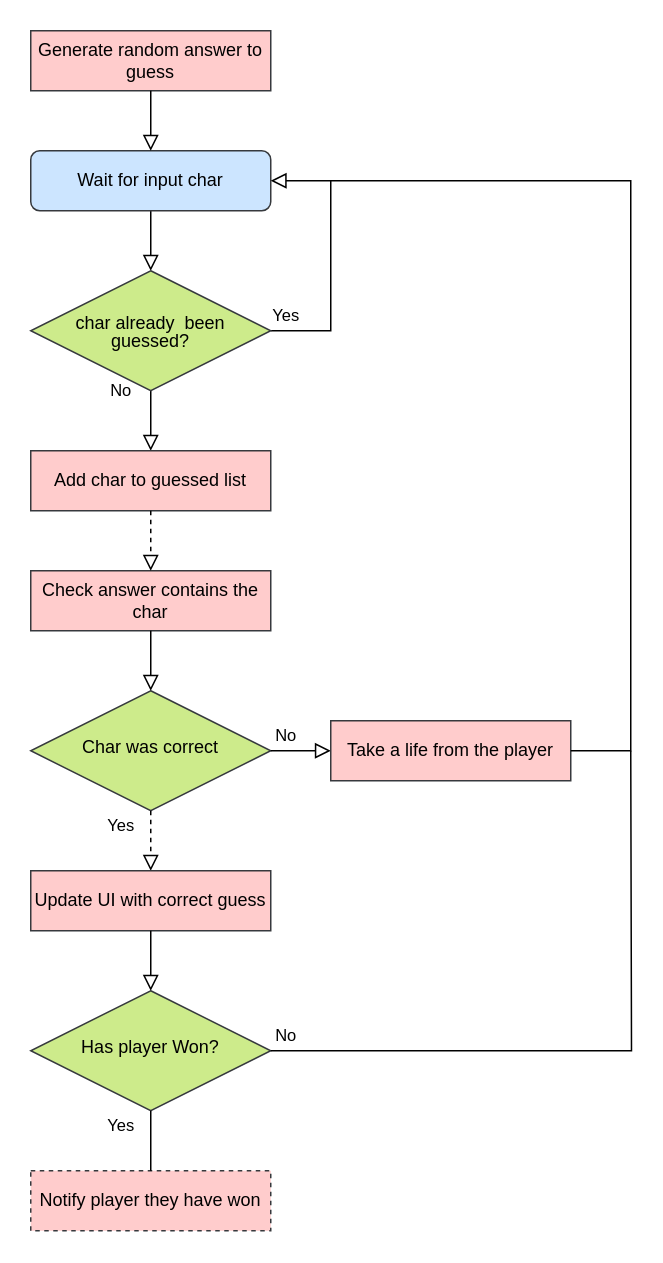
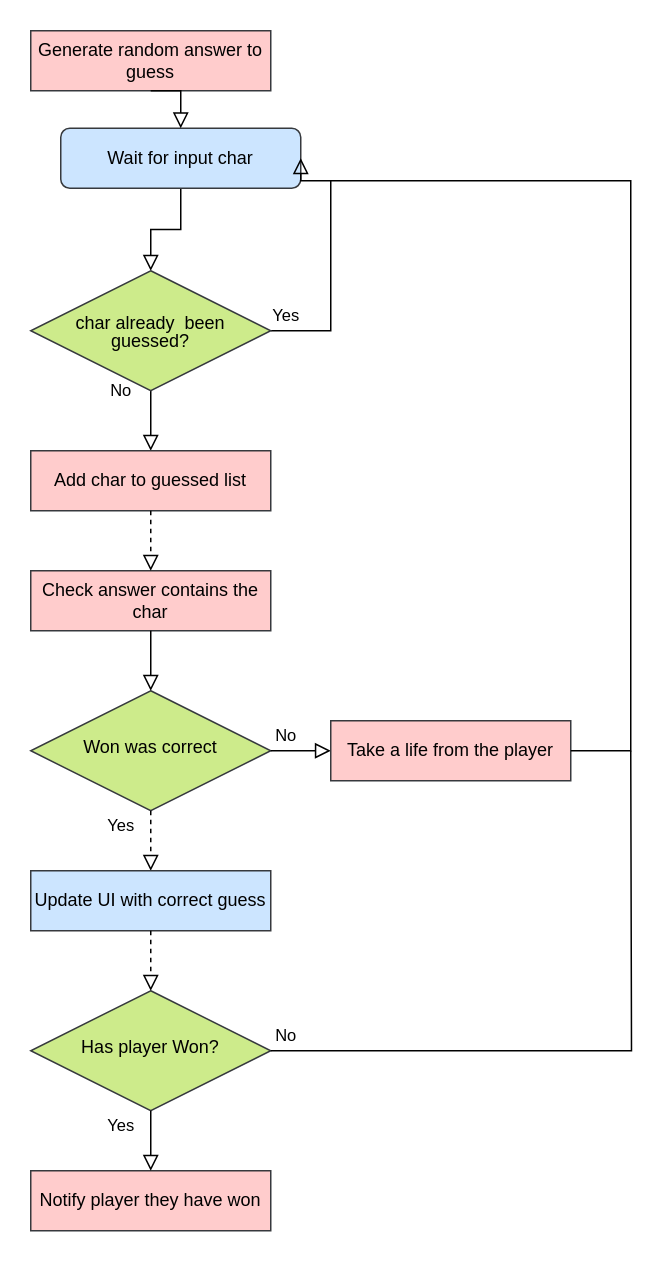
(151, 181) -> (181, 158)
(151, 748) -> (151, 748)
(151, 901) -> (151, 901)
(151, 954) -> (151, 954)
(151, 1162) -> (151, 1154)
(151, 1201) -> (151, 1201)
